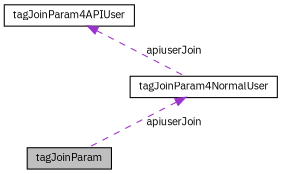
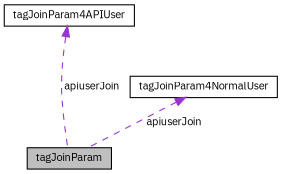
(141, 54) -> (62, 93)
